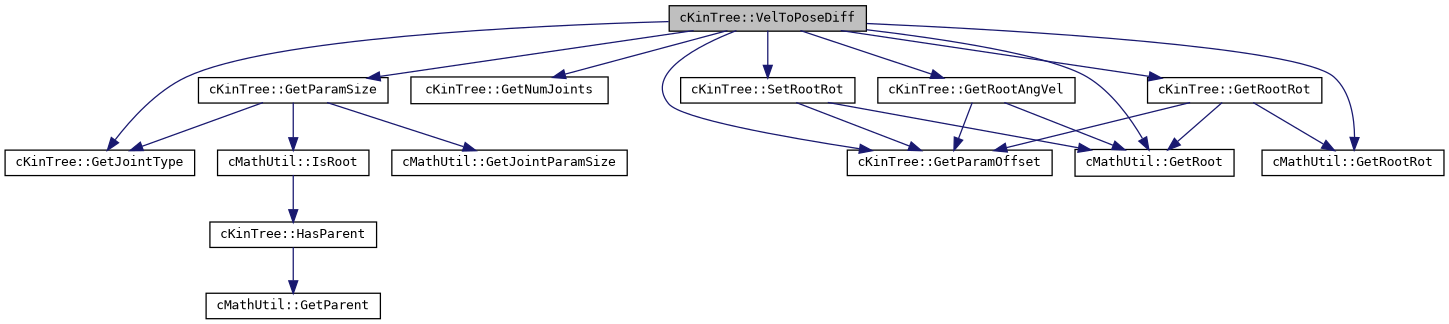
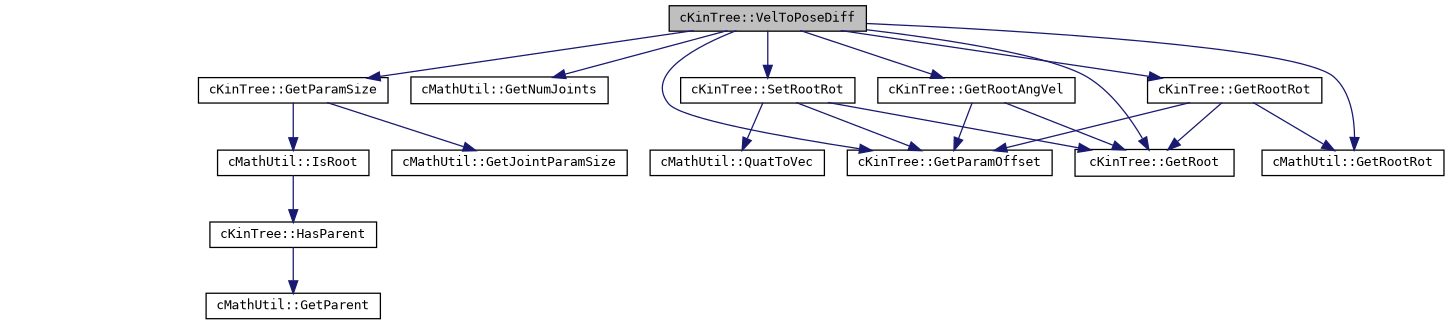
(510, 90) -> (510, 90)
(100, 163) -> none
none -> (737, 163)
(1155, 163) -> (1155, 163)
